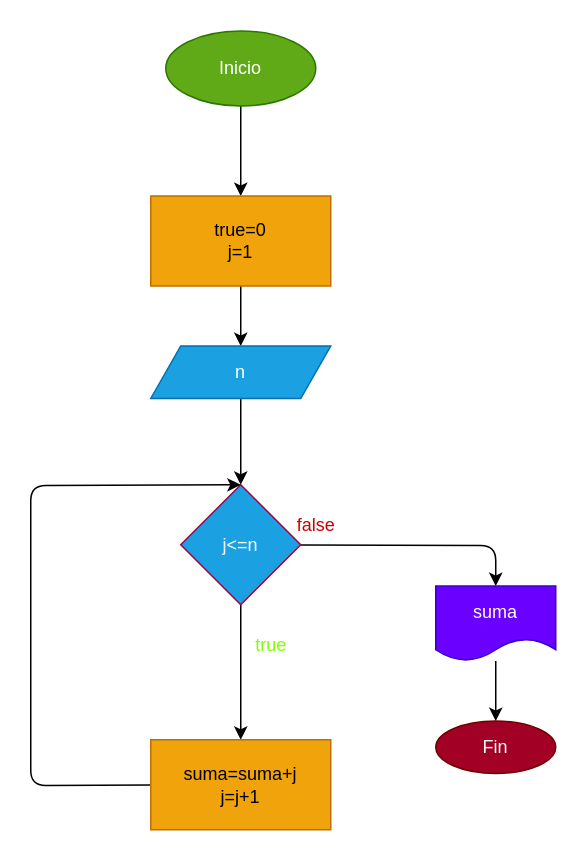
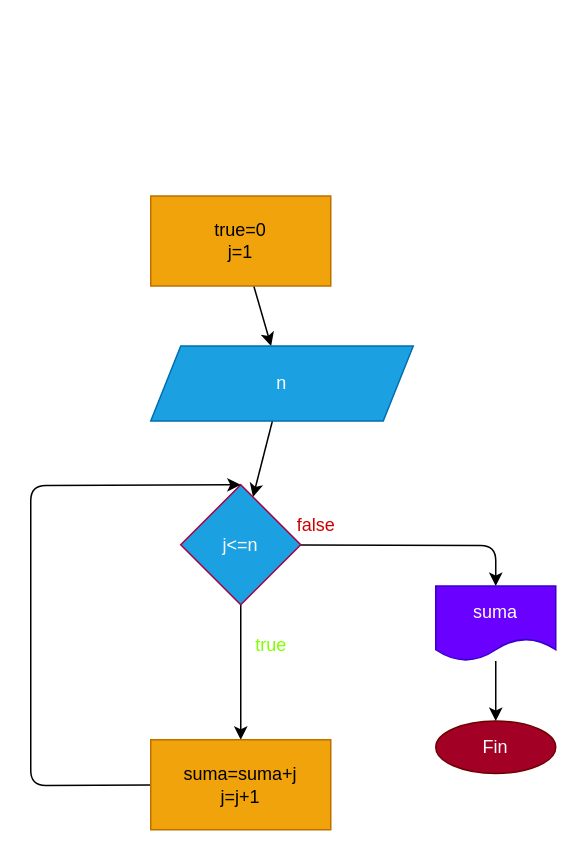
(241, 68) -> none
(241, 146) -> none
(241, 372) -> (282, 383)
